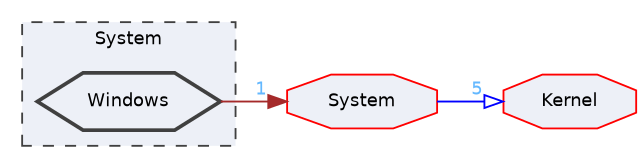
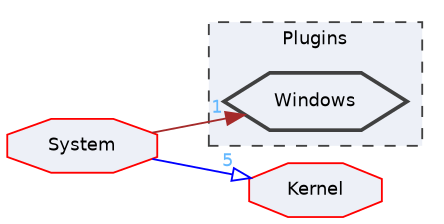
(129, 40) -> (316, 40)
(247, 102) -> (189, 126)
